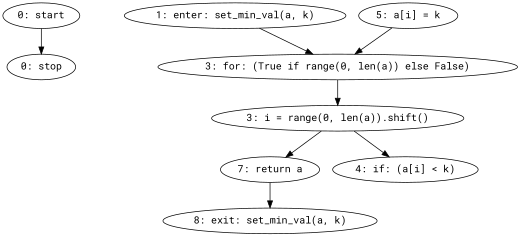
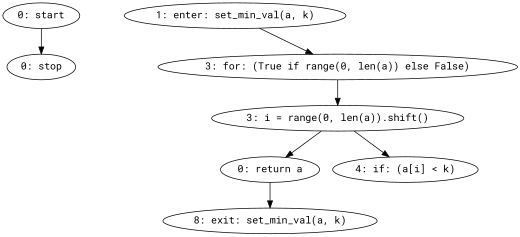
(408, 16) -> none
(270, 170) -> (270, 170)
